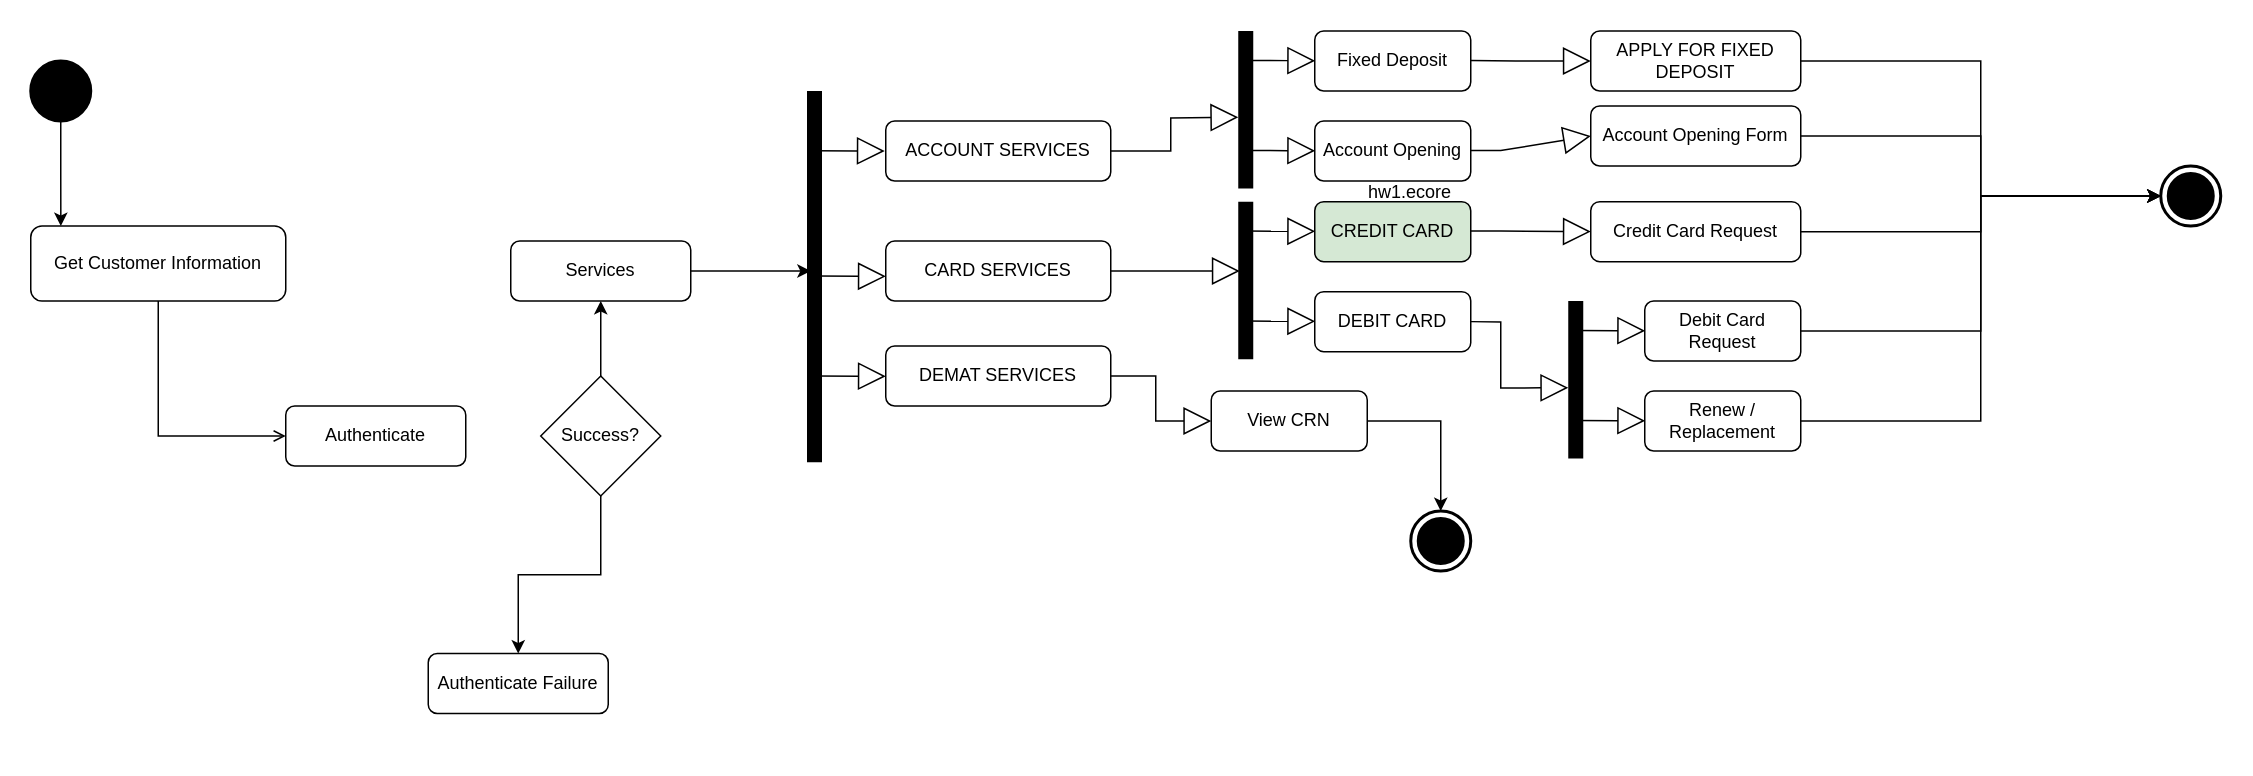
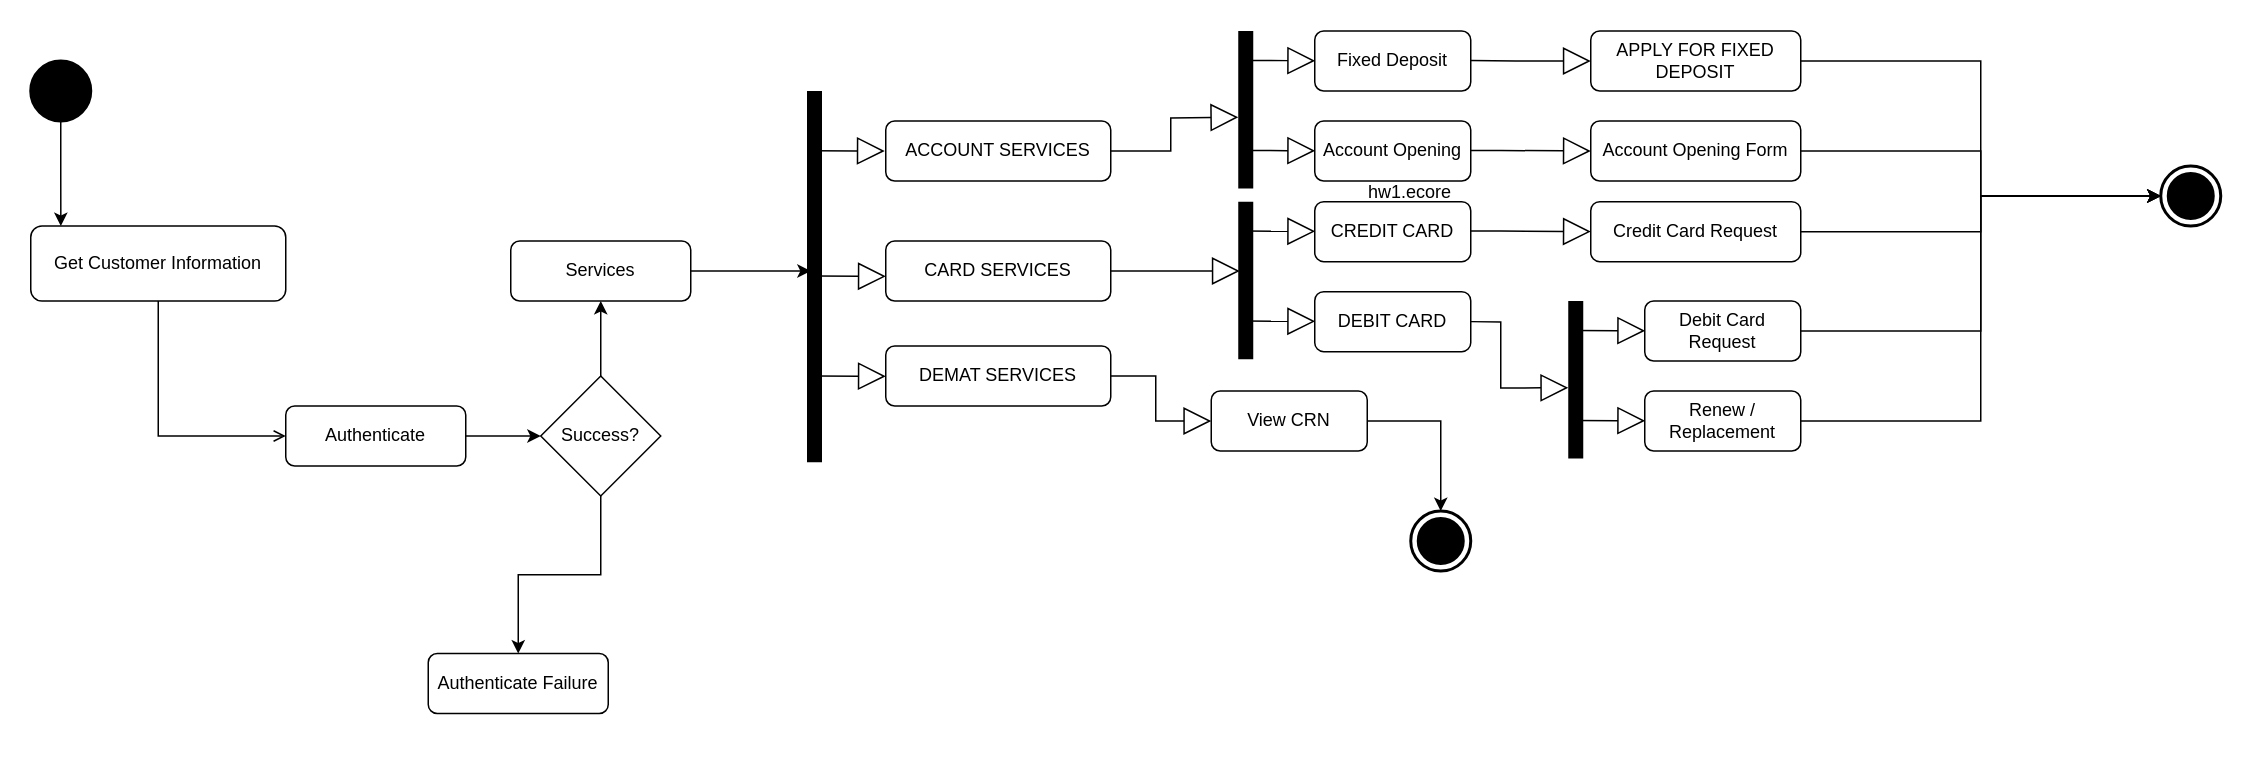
(1696, 136) -> (1696, 151)
(1393, 231) -> (1393, 231)
none -> (498, 436)
